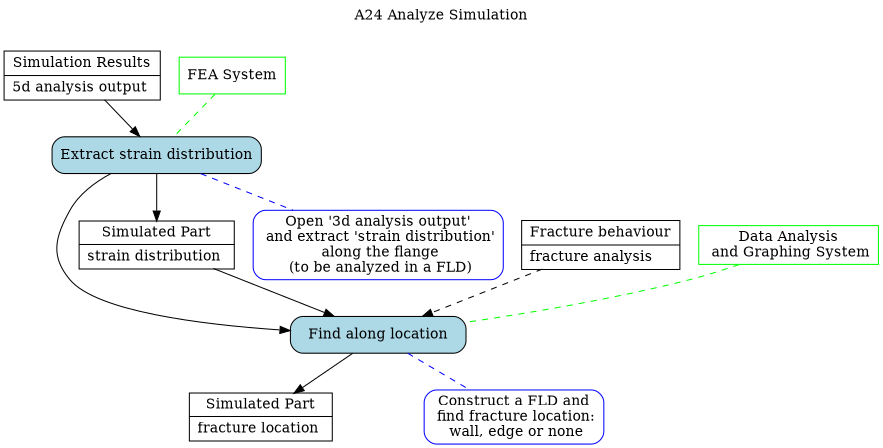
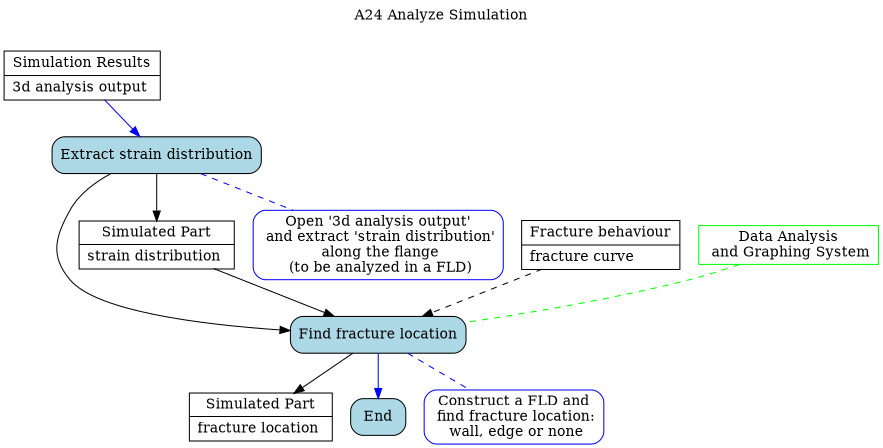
(232, 76) -> none
(82, 87) -> (82, 87)
(119, 114) -> (119, 114)
(594, 257) -> (584, 257)
(378, 335) -> (378, 335)
none -> (378, 417)
